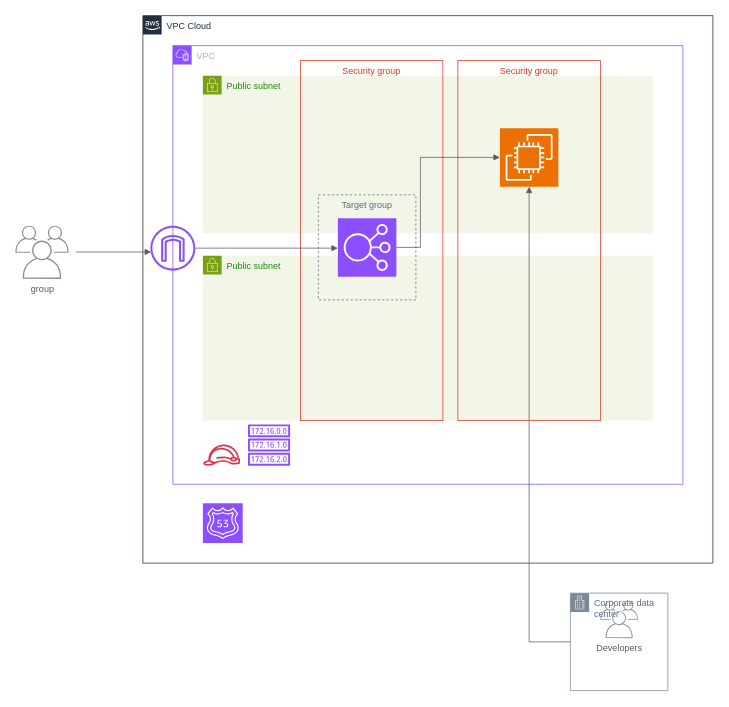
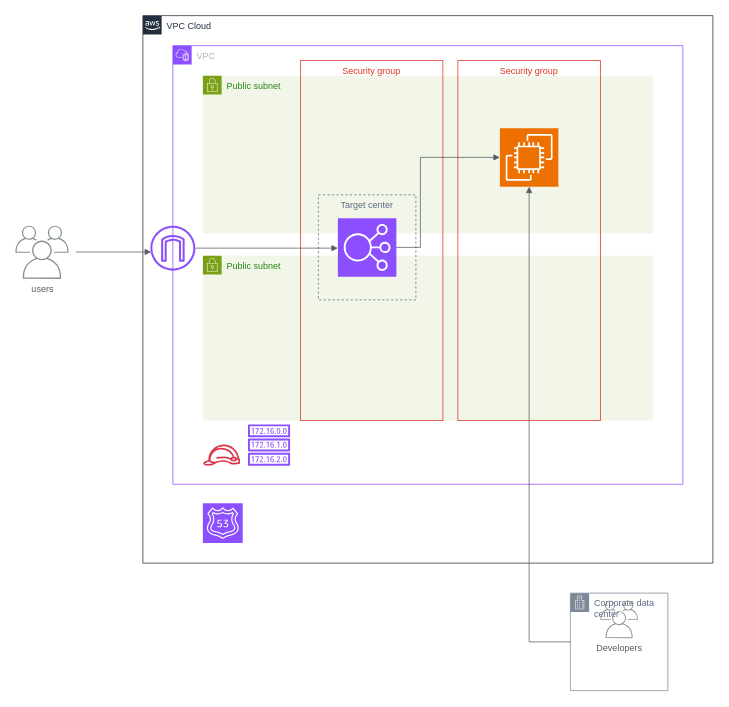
(367, 205) -> (367, 205)
(43, 289) -> (43, 289)
